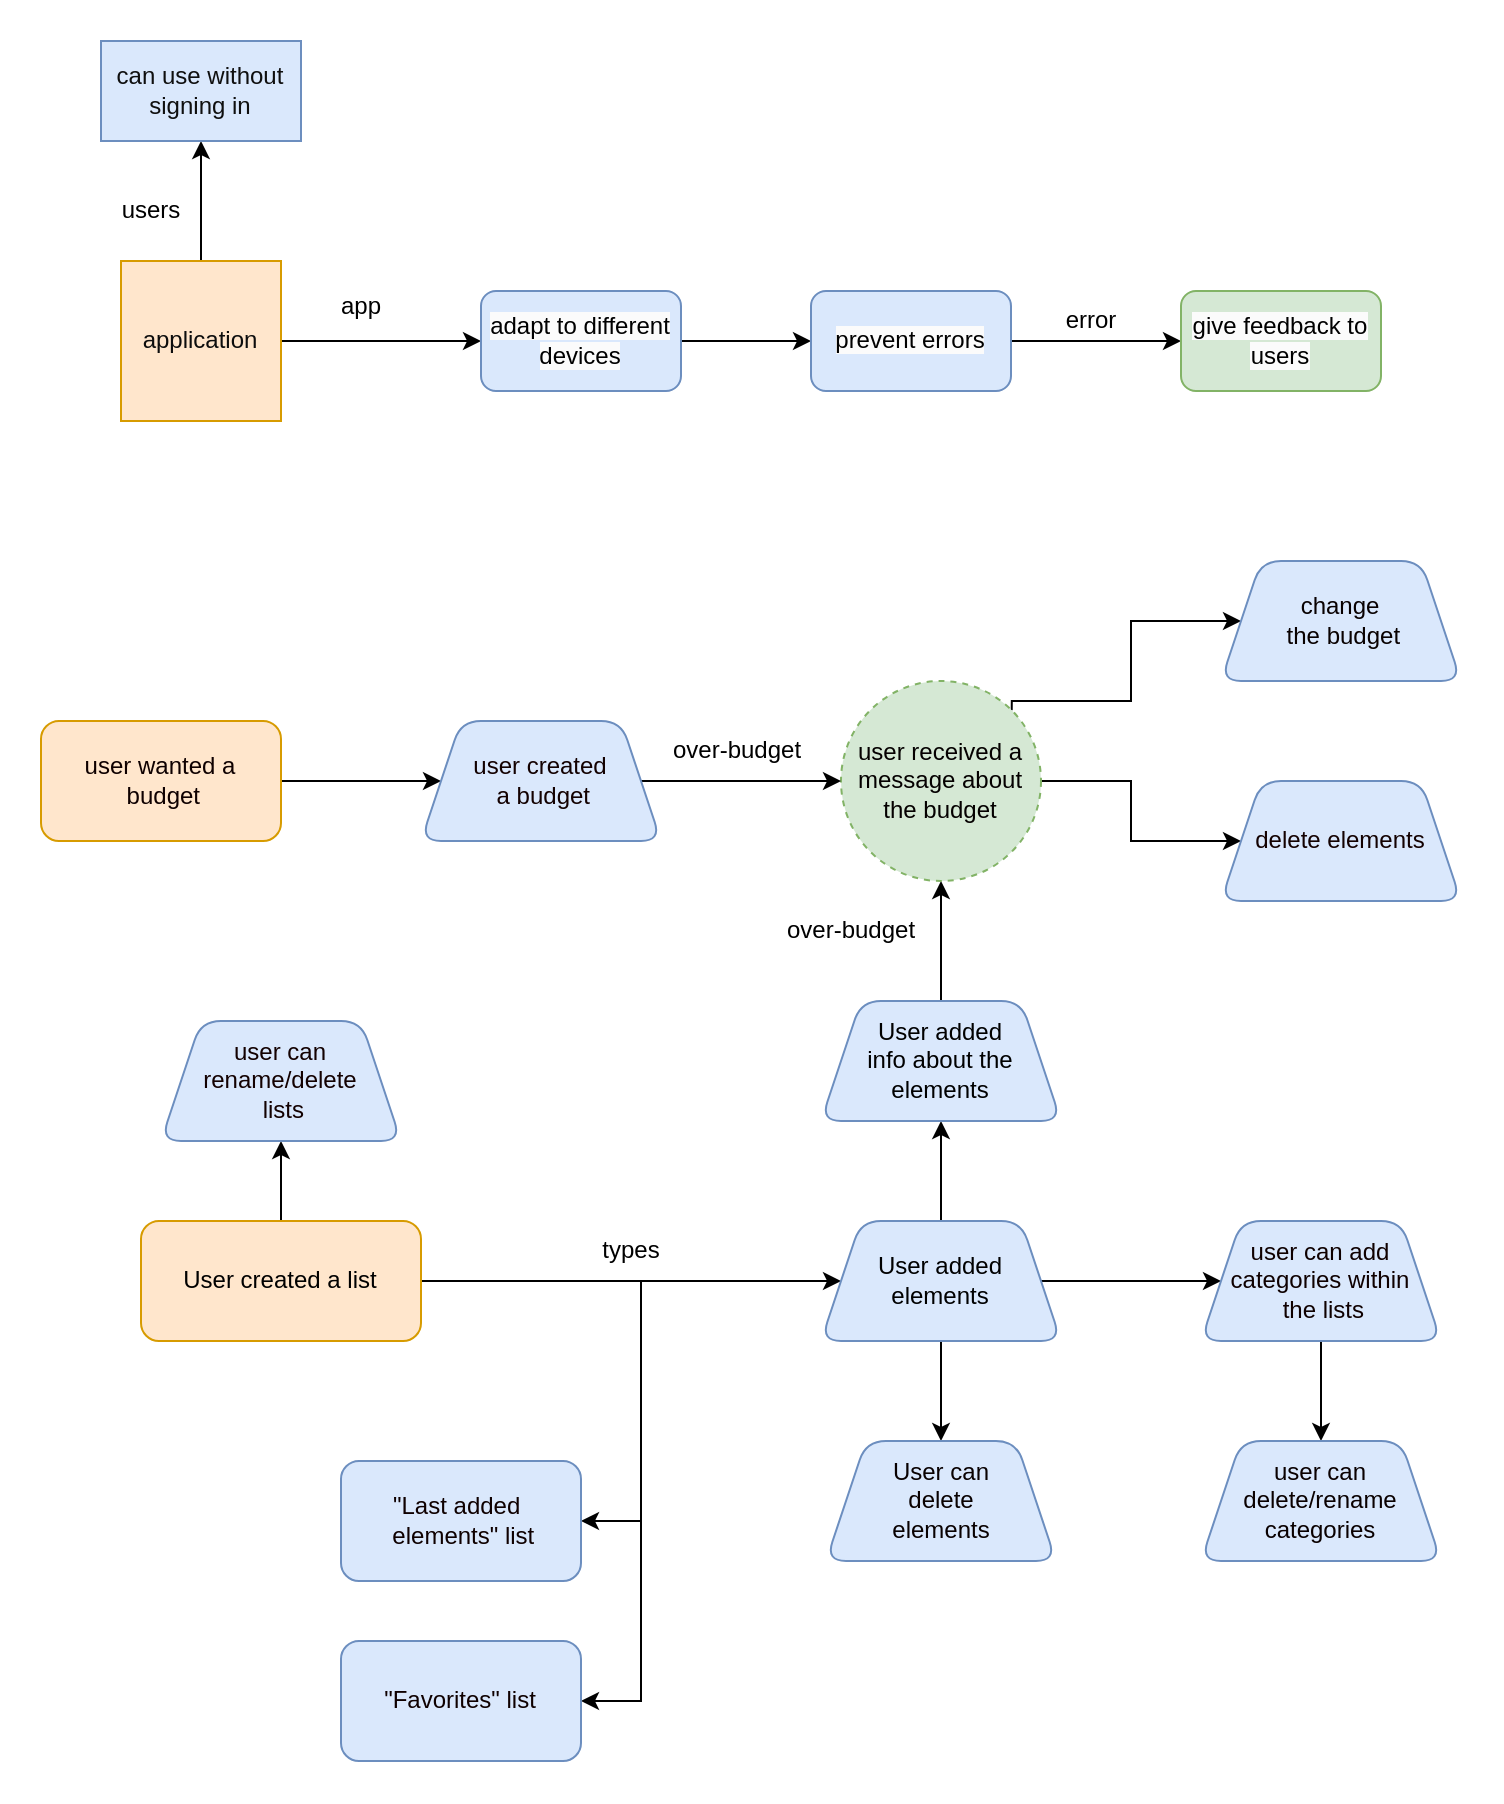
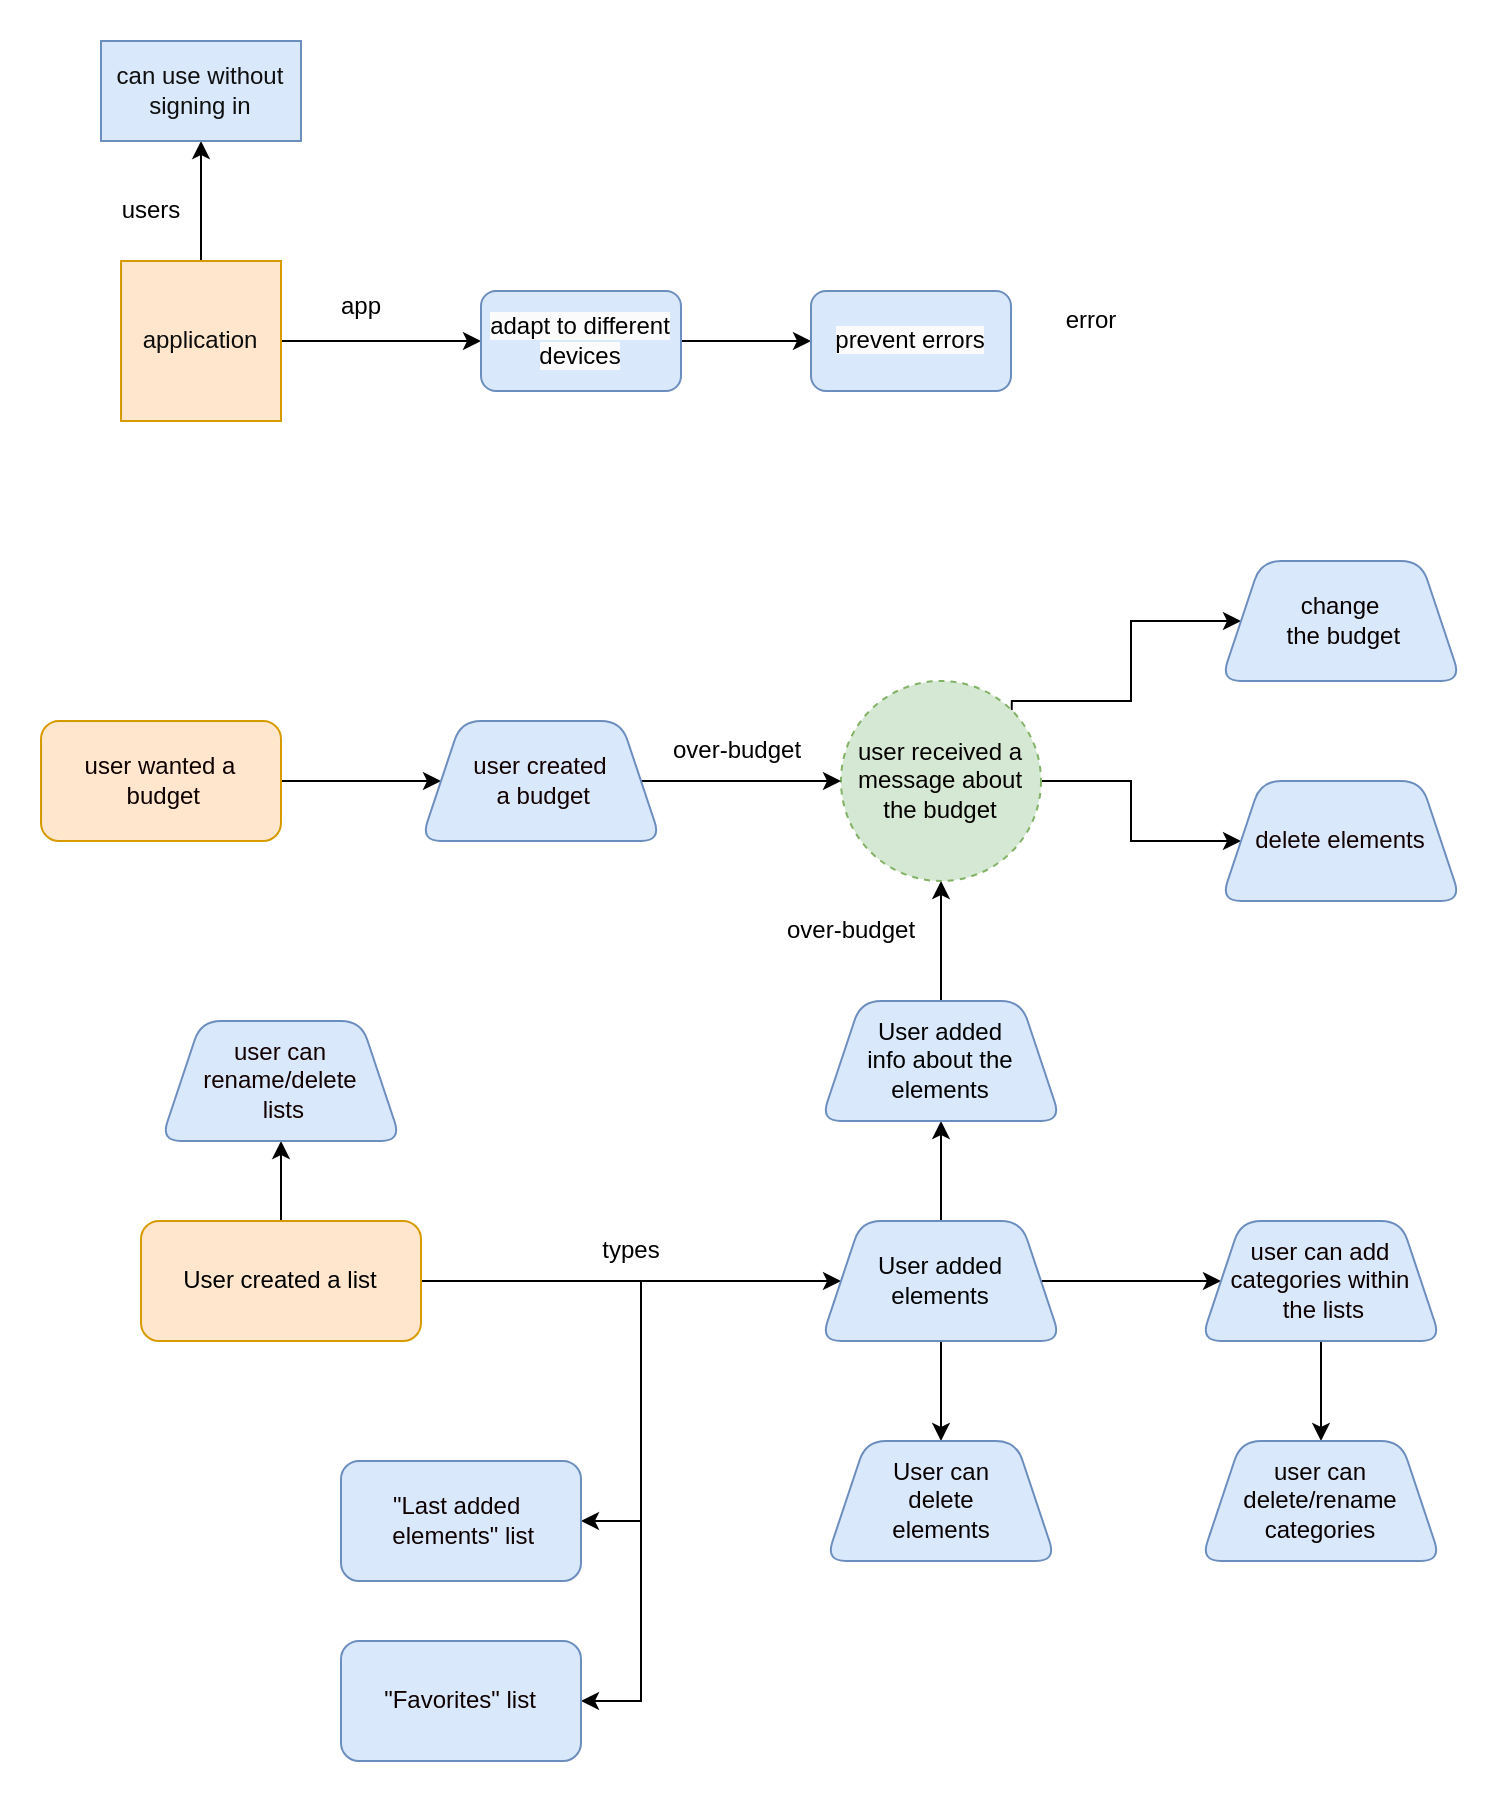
(1089, 341) -> none
(1281, 341) -> none
